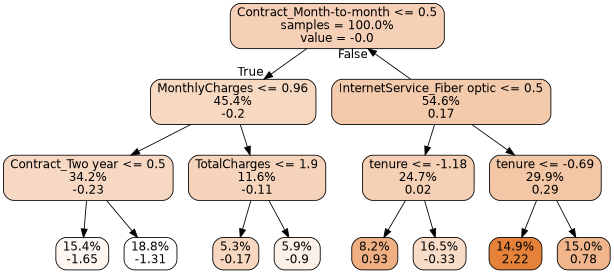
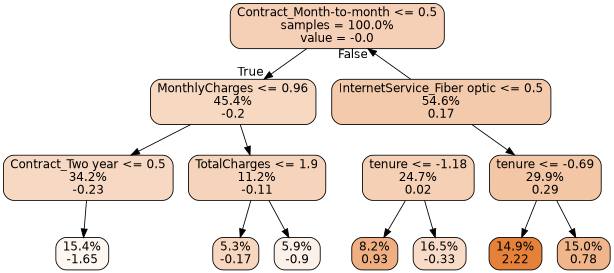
(431, 136) -> none
(257, 178) -> (257, 178)
(151, 254) -> none
